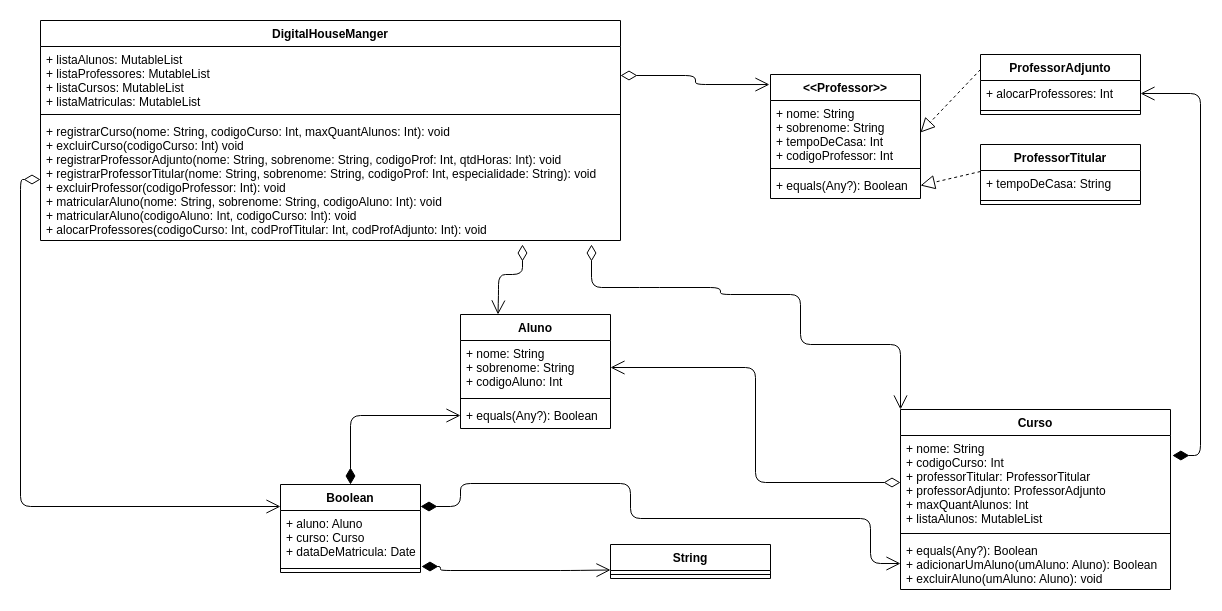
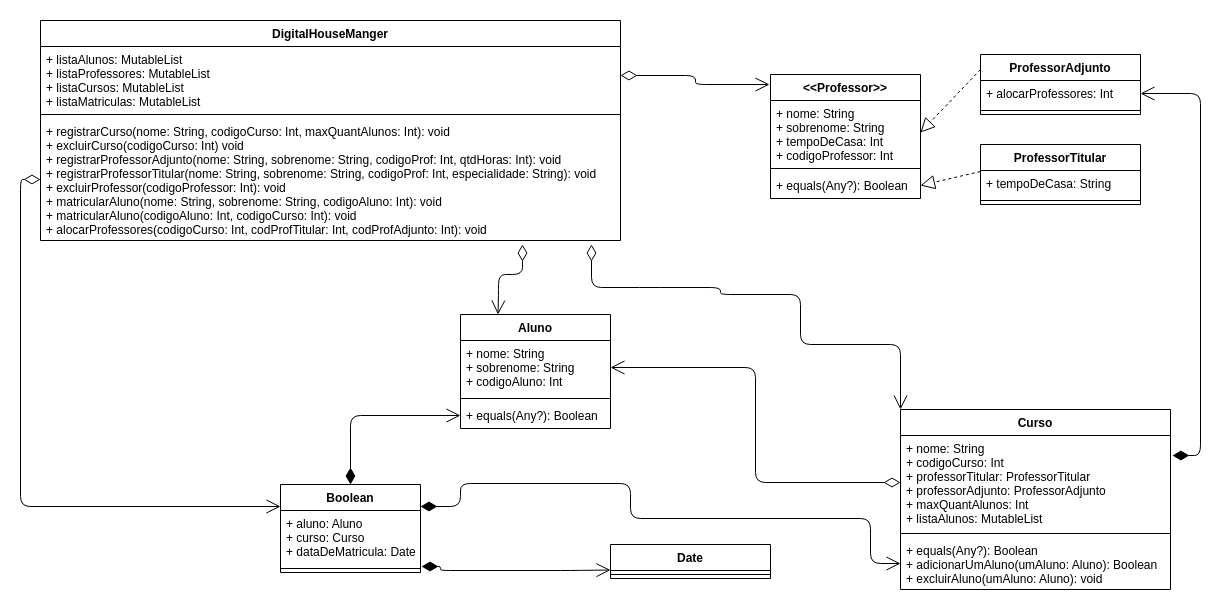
(690, 558) -> (690, 558)
